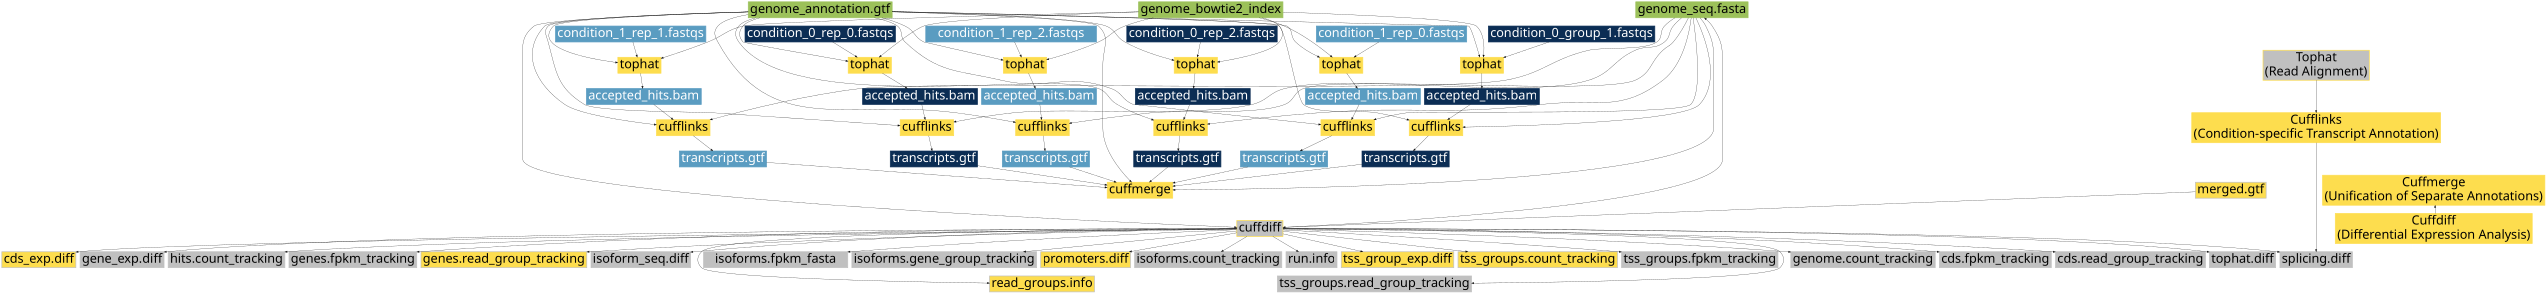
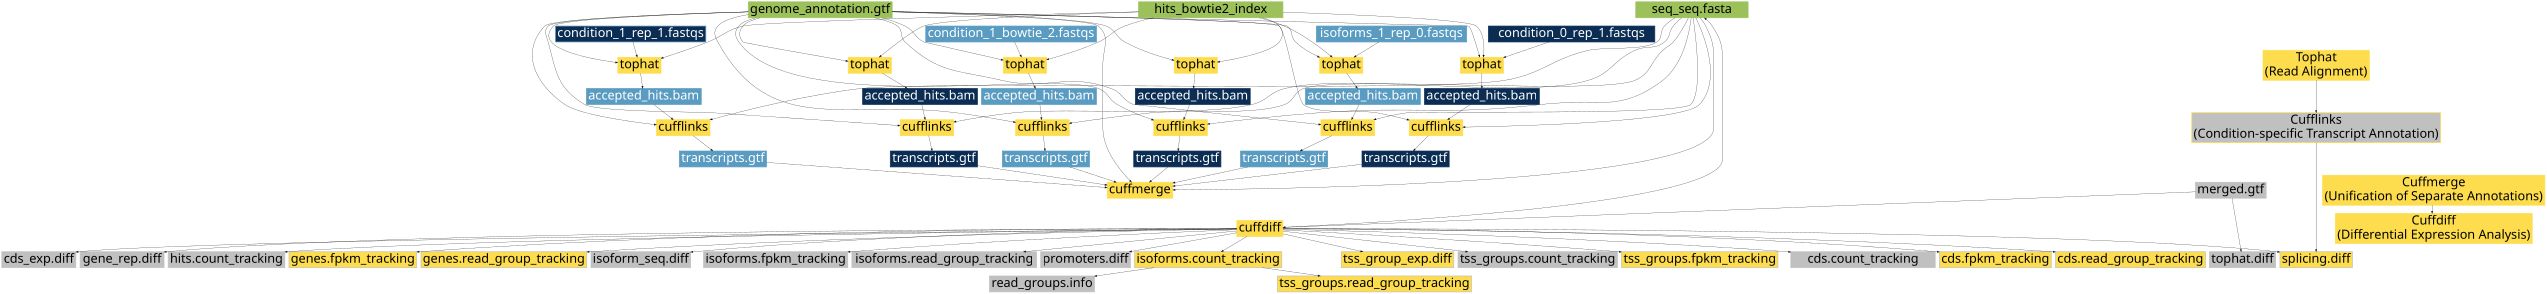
(1211, 10) -> (1211, 10)
(1692, 10) -> (1692, 10)
(631, 34) -> (631, 34)
(820, 34) -> none
(1011, 34) -> (1011, 34)
(1202, 34) -> none
(1392, 34) -> (1392, 34)
(1572, 34) -> (1572, 34)
(2316, 65) -> (2316, 65)
(2316, 128) -> (2316, 128)
(2231, 190) -> (2231, 190)
(701, 194) -> none
(2435, 211) -> (2432, 208)
(1260, 228) -> (1260, 228)
(1745, 232) -> (2236, 224)
(816, 238) -> (1125, 272)
(1694, 240) -> (1290, 272)
(39, 260) -> (39, 260)
(122, 260) -> (122, 260)
(353, 260) -> (353, 260)
(776, 260) -> (776, 260)
(944, 260) -> (944, 260)
(1086, 260) -> (1086, 260)
(1208, 260) -> (1208, 260)
(1312, 260) -> none
(1538, 260) -> (1538, 260)
(1700, 260) -> (1700, 260)
(1863, 260) -> (1863, 260)
(1995, 260) -> (1995, 260)
(2130, 260) -> (2130, 260)
(2316, 260) -> (2316, 260)
(1042, 284) -> (1042, 284)
(1374, 284) -> (1374, 284)
